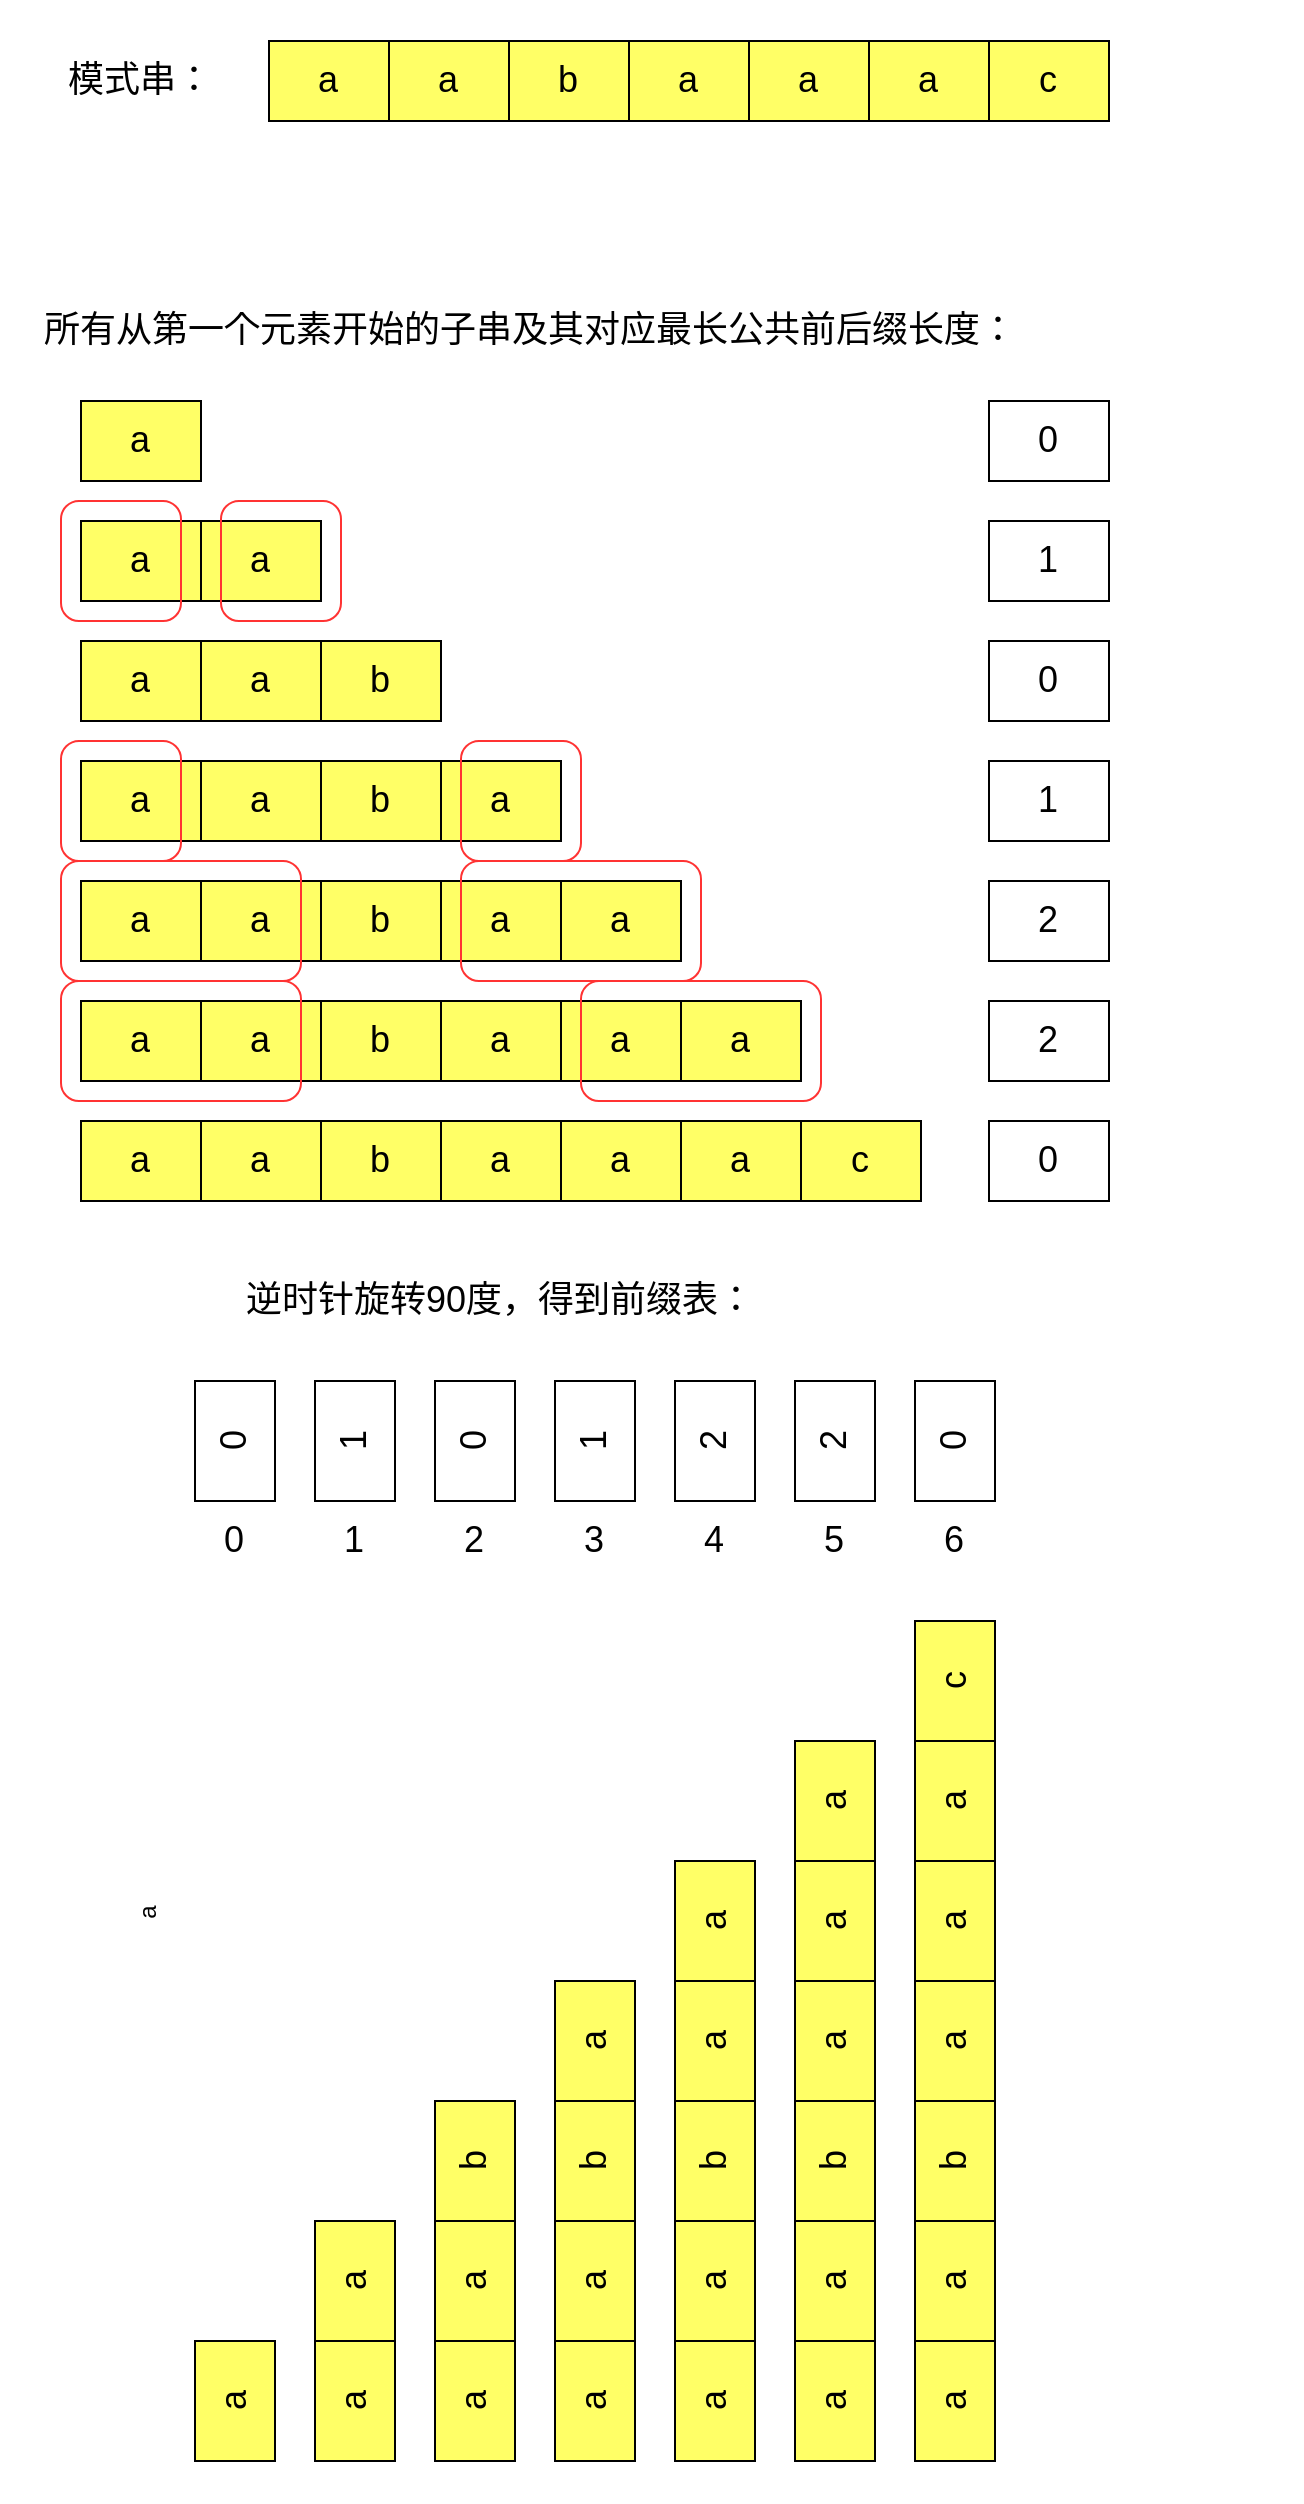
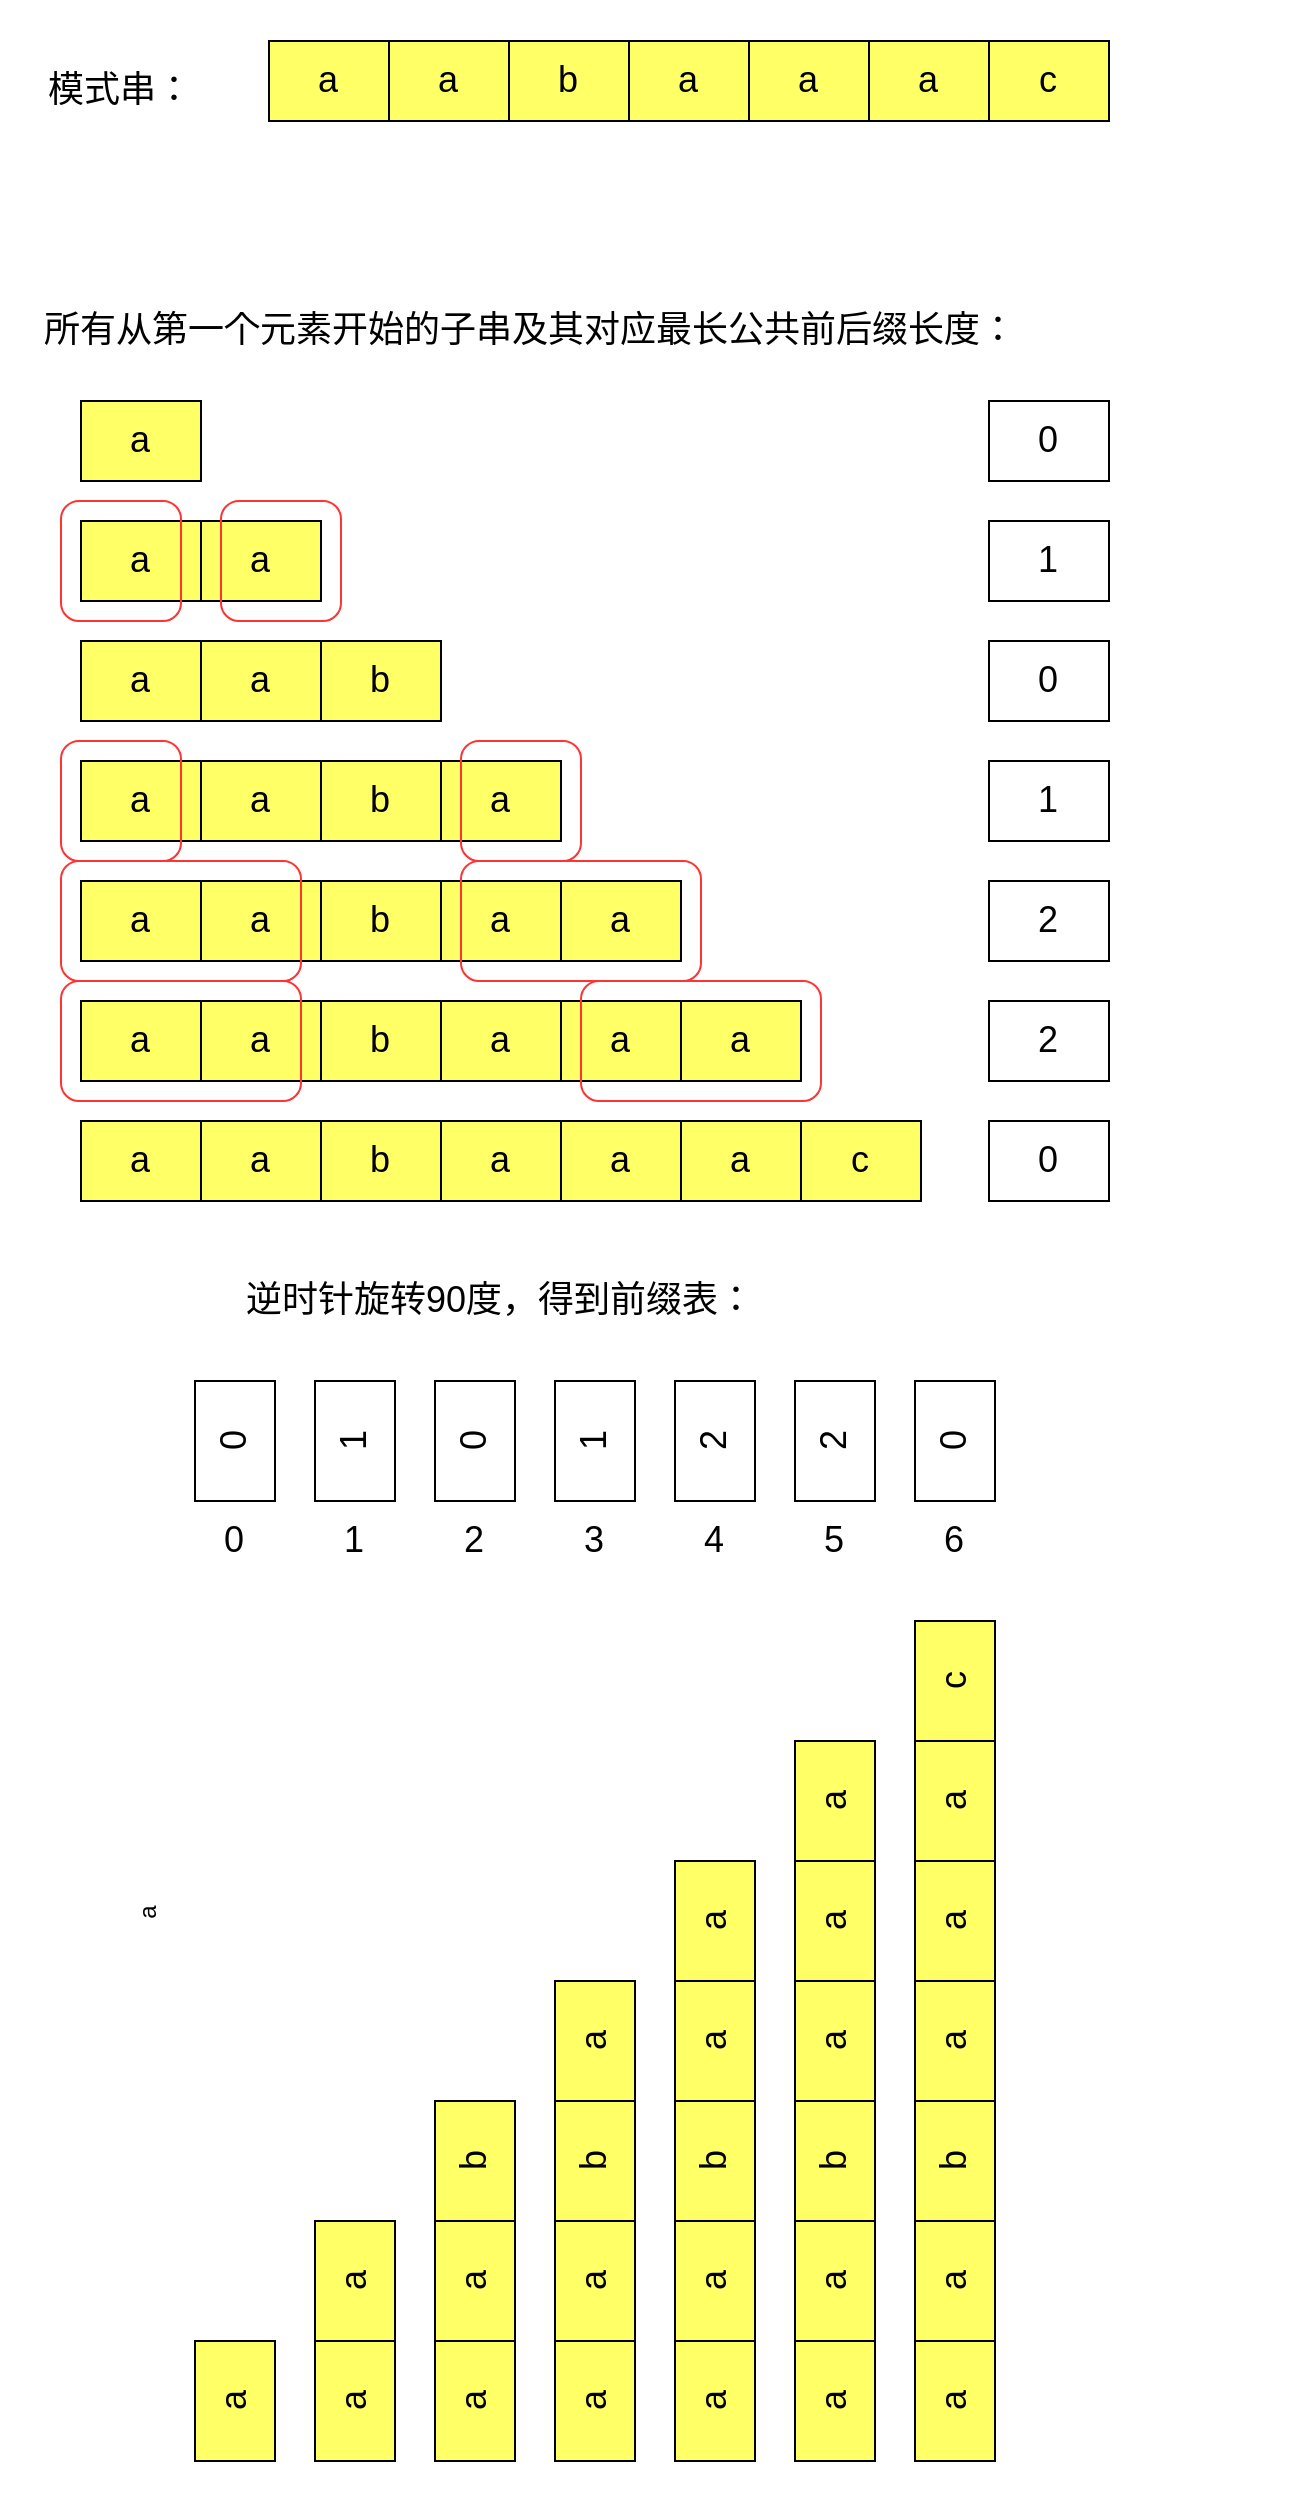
(141, 81) -> (121, 91)
